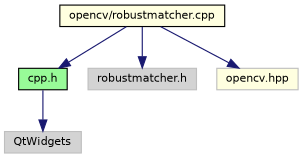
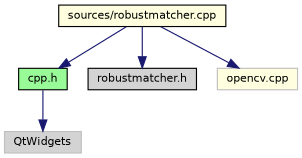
(142, 16) -> (142, 16)
(142, 79) -> (142, 79)
(257, 79) -> (257, 79)
